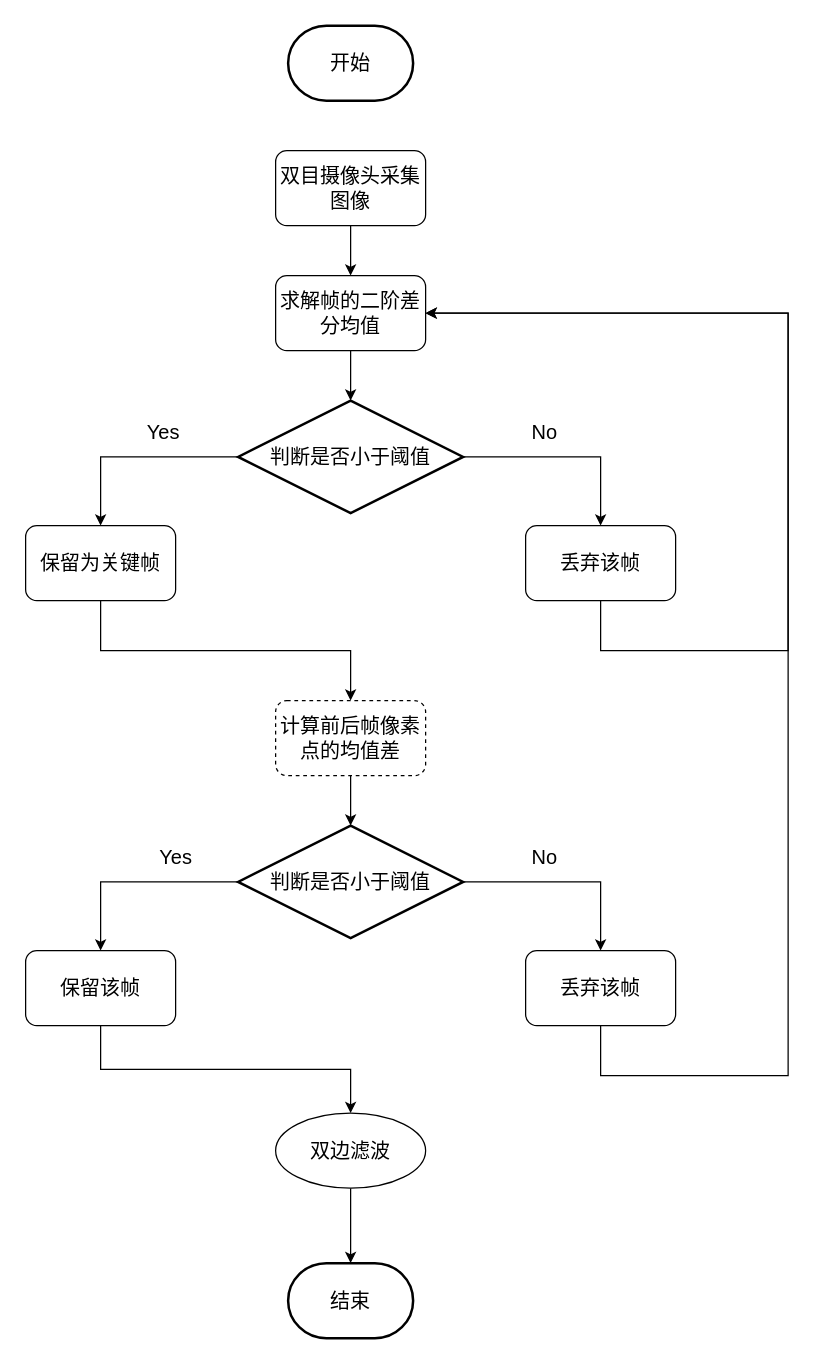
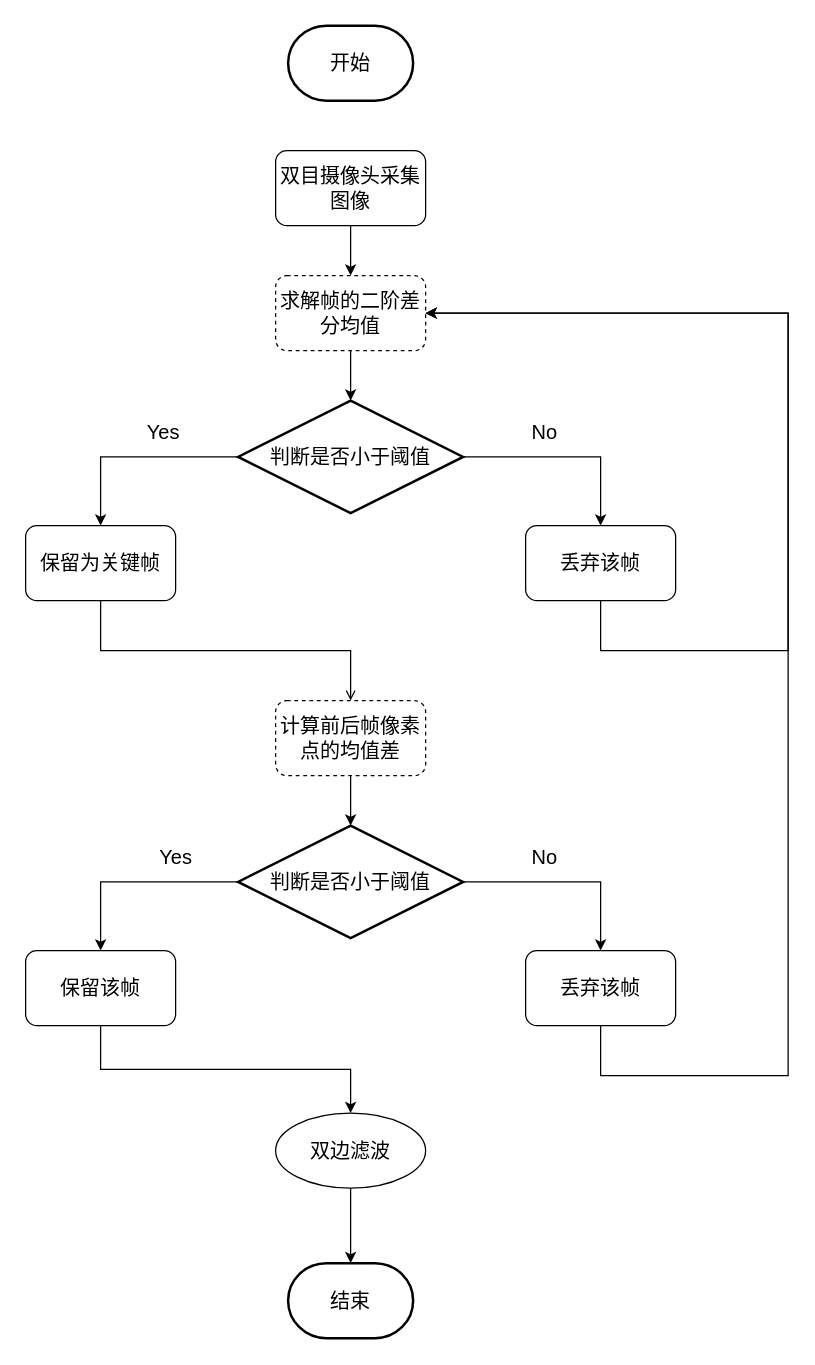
(351, 313) -> (351, 313)
(351, 690) -> (351, 692)
